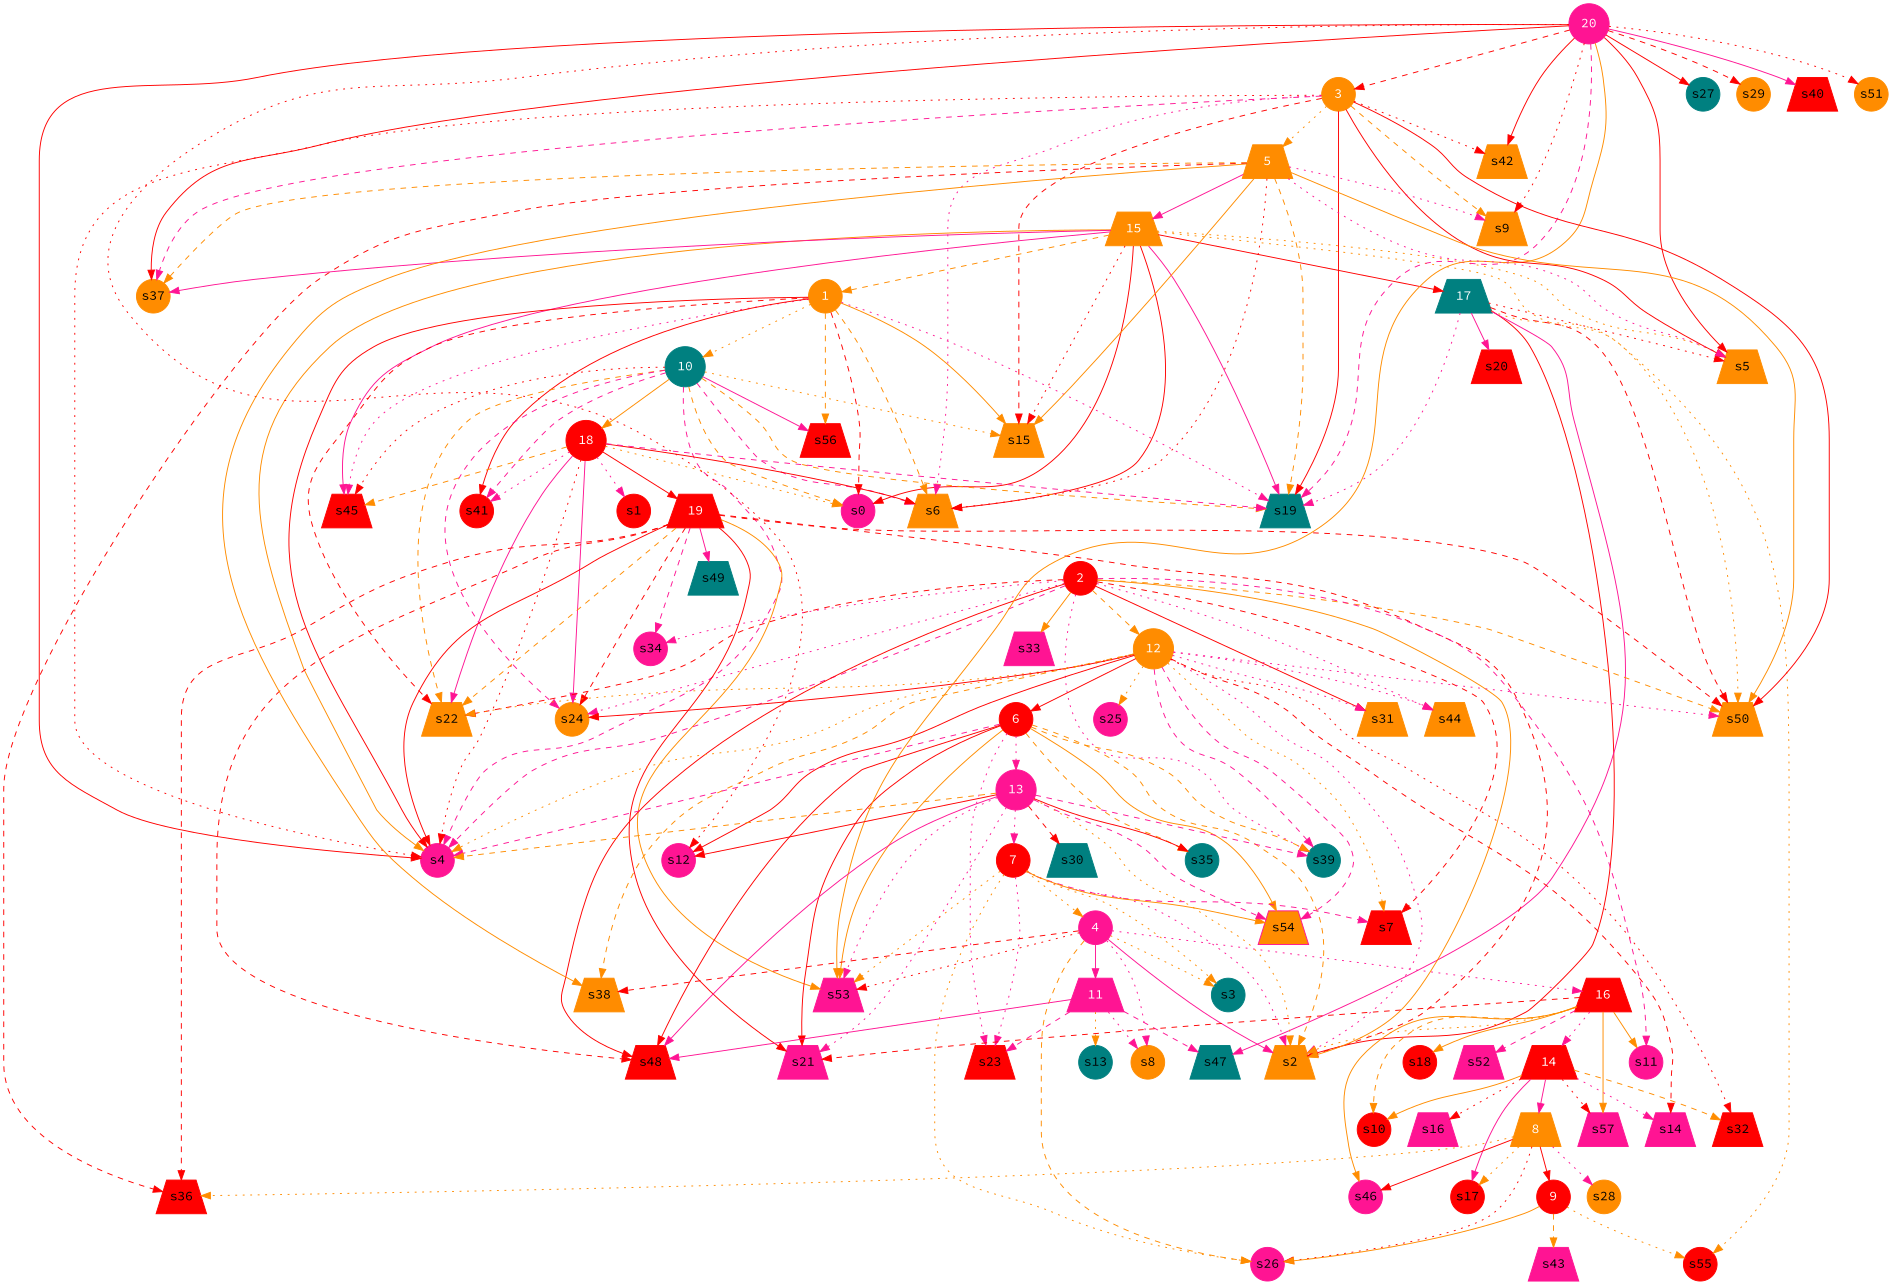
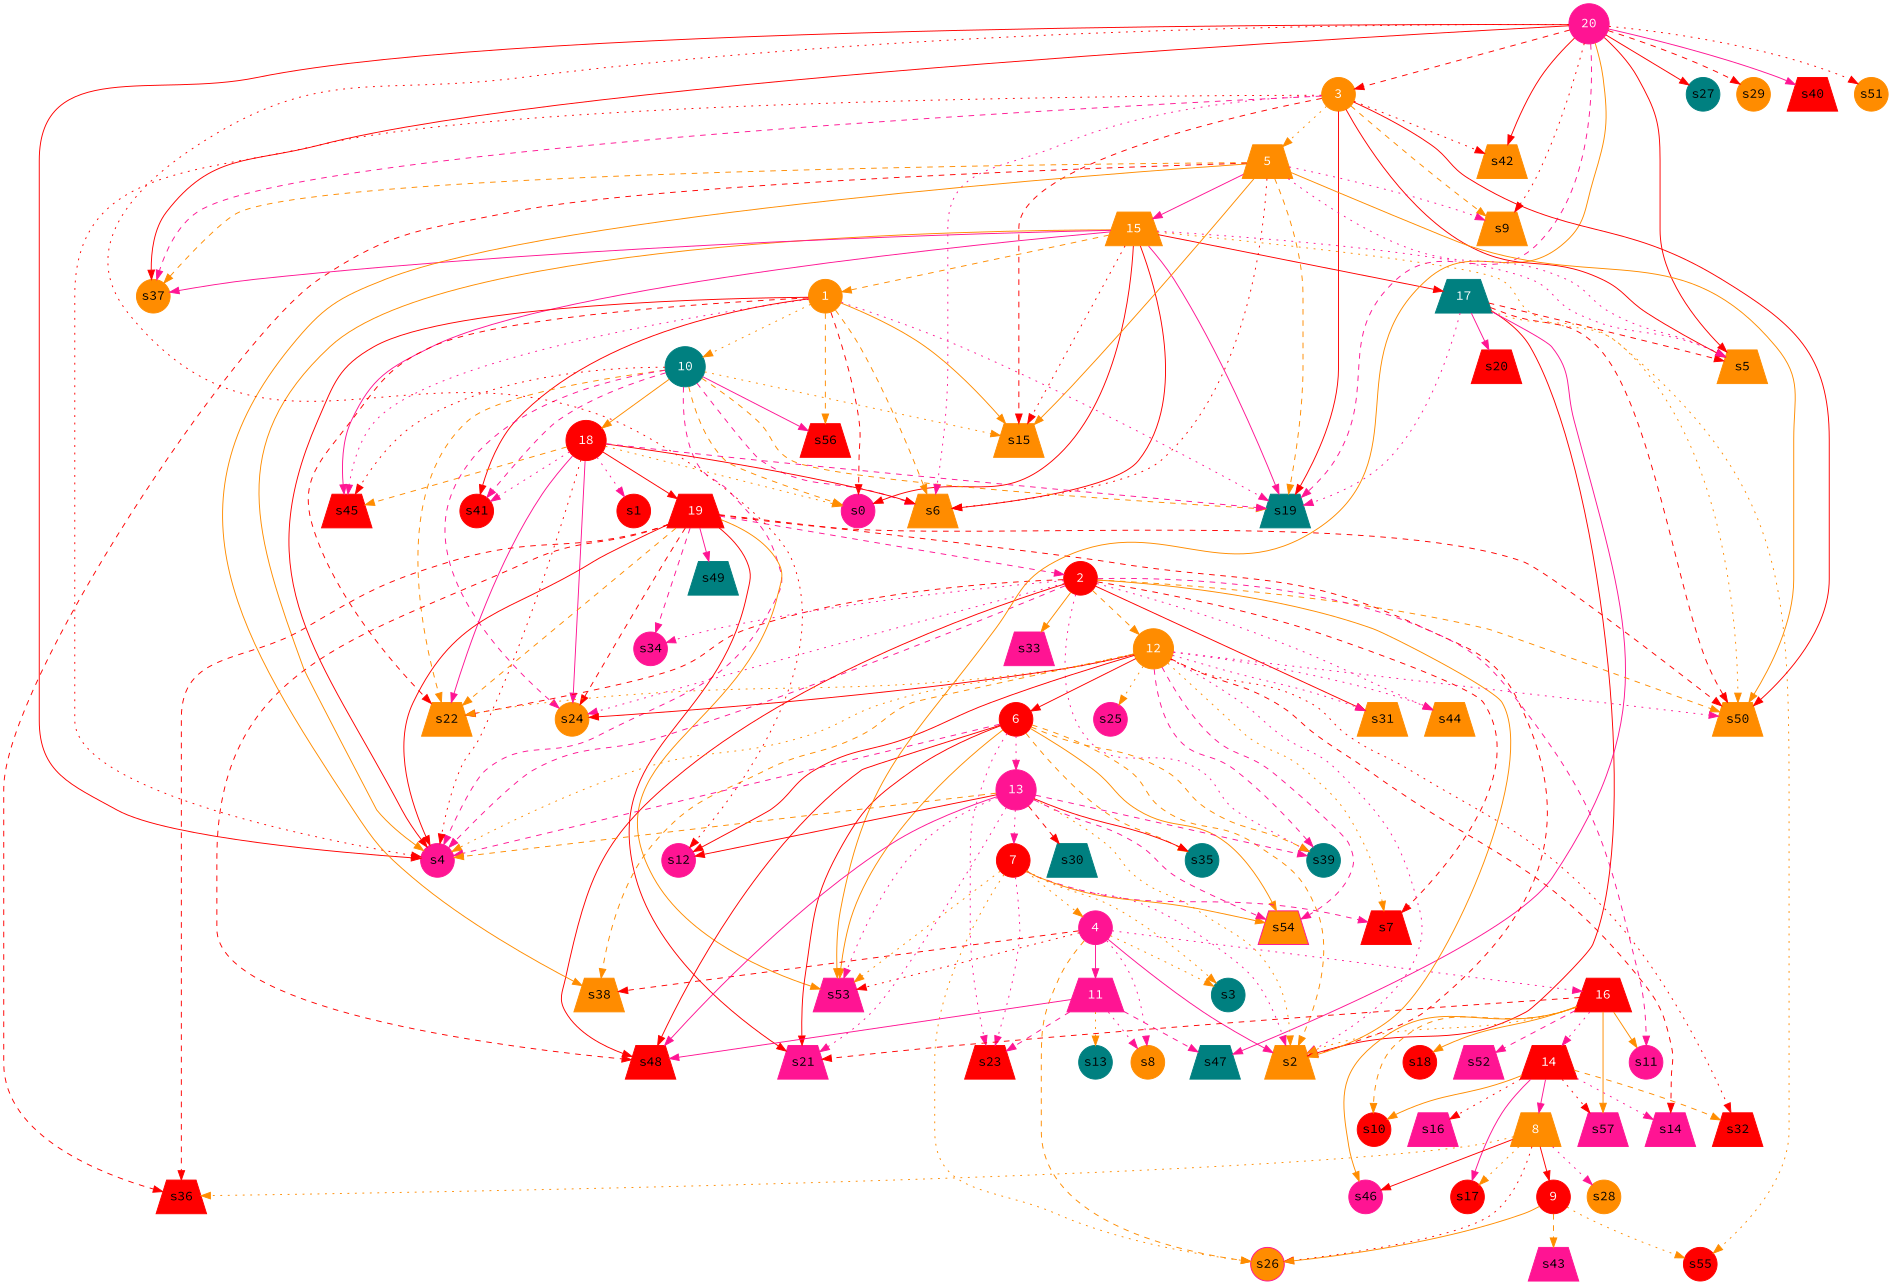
(1403, 253) -> (1403, 253)
(1619, 334) -> (1619, 334)
none -> (887, 544)
(1267, 1264) -> (1267, 1264)
